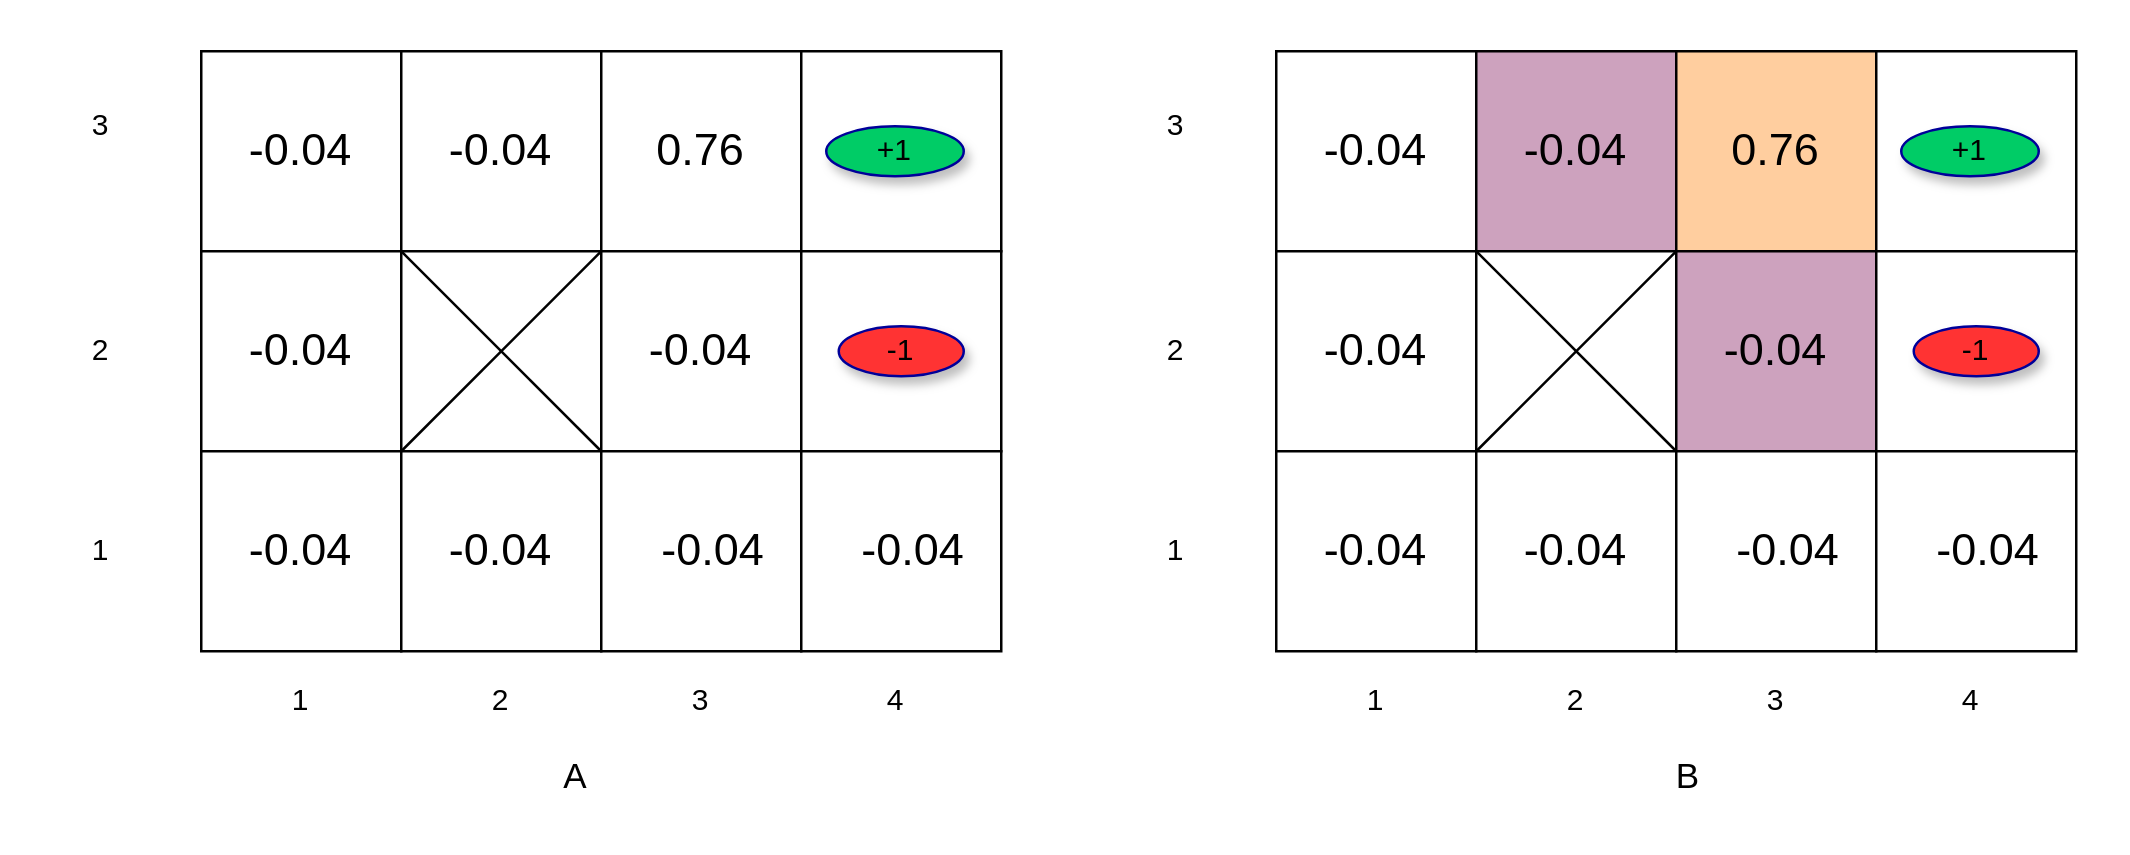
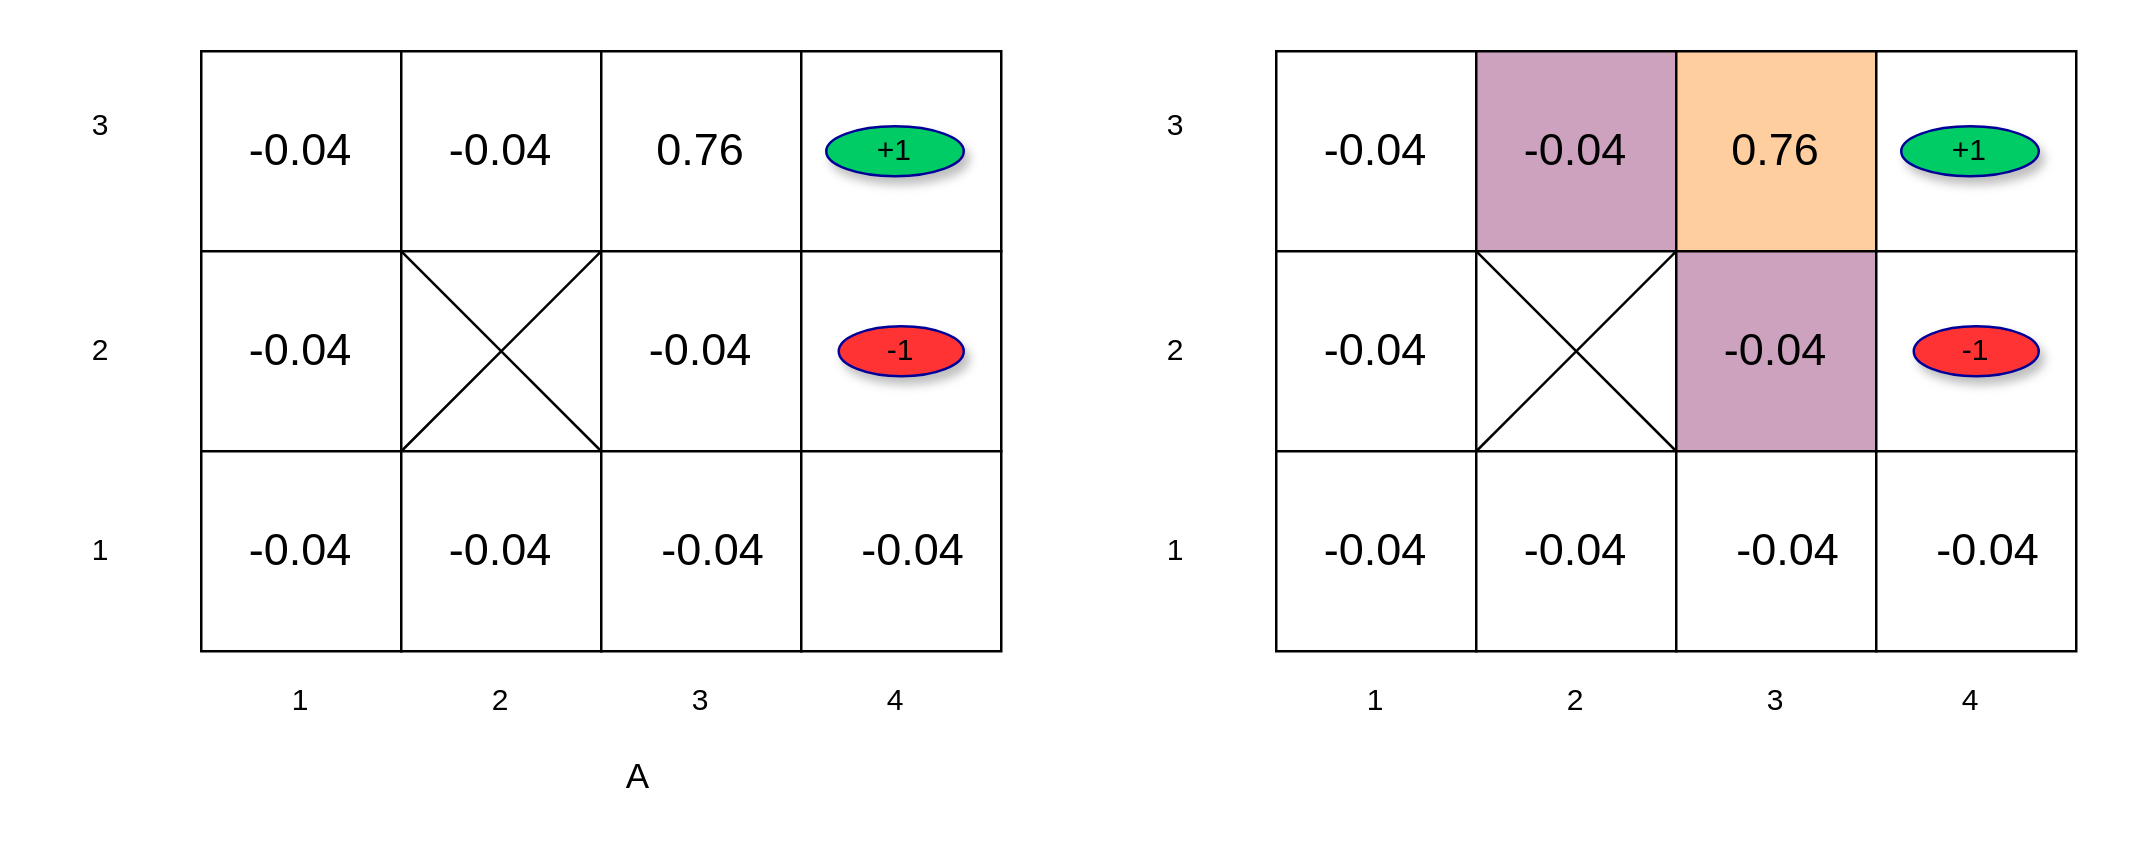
(576, 776) -> (639, 776)
(1689, 776) -> none
